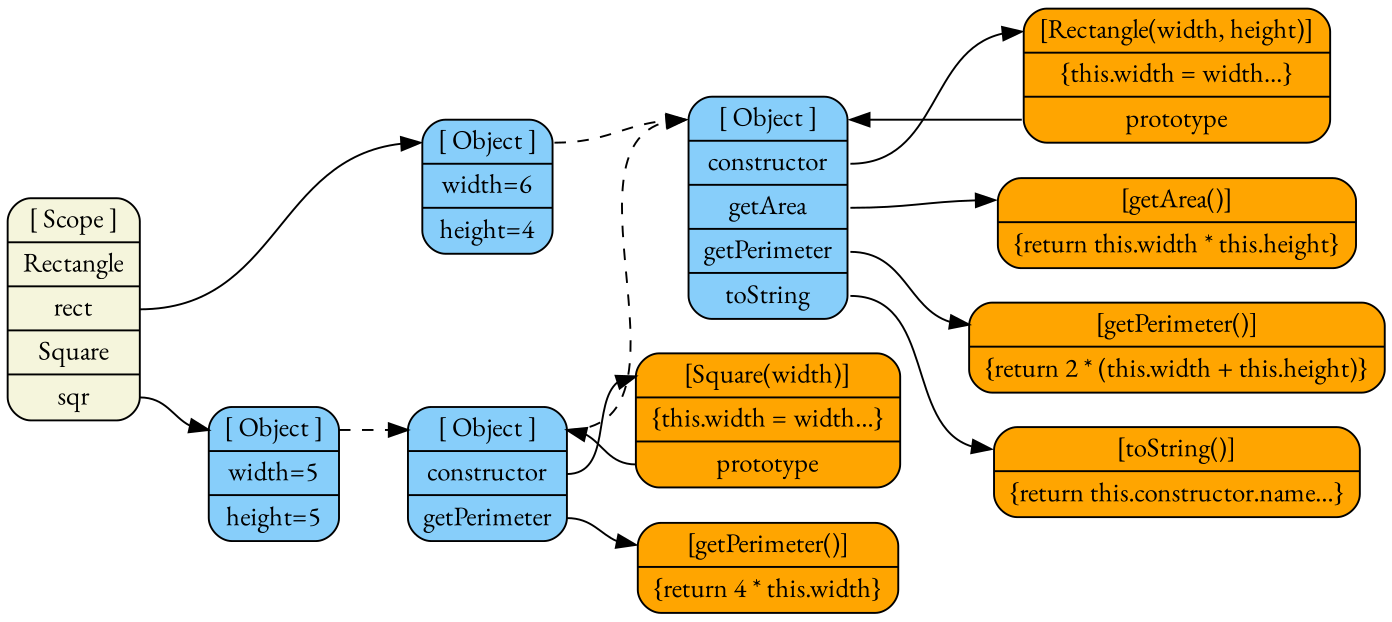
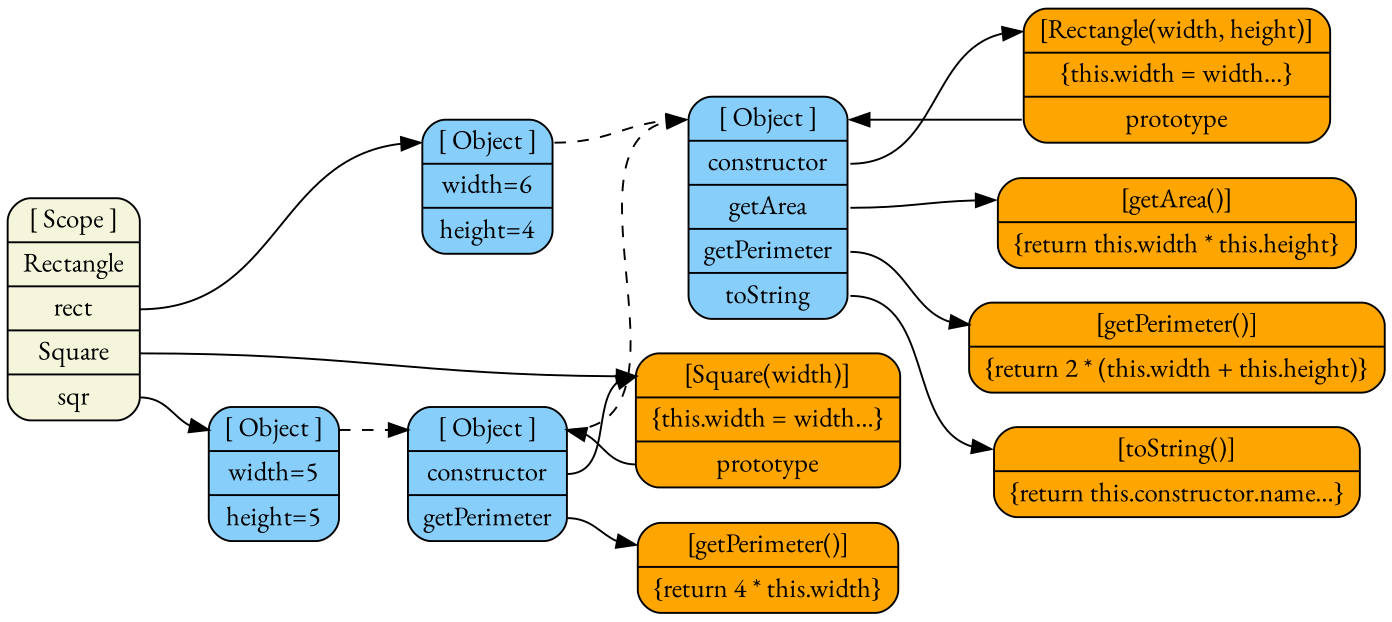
none -> (378, 364)
